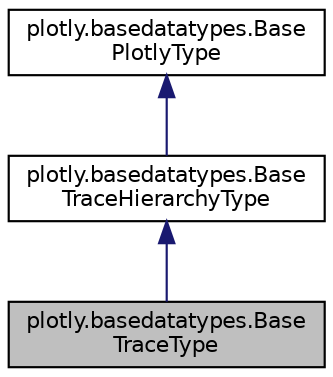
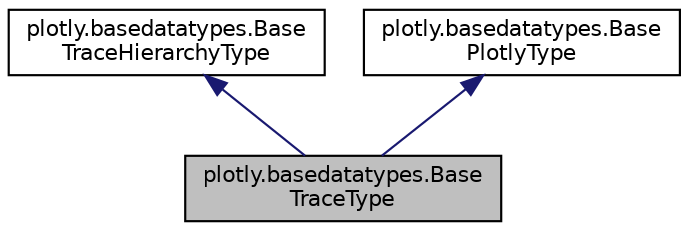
(167, 127) -> (424, 122)
